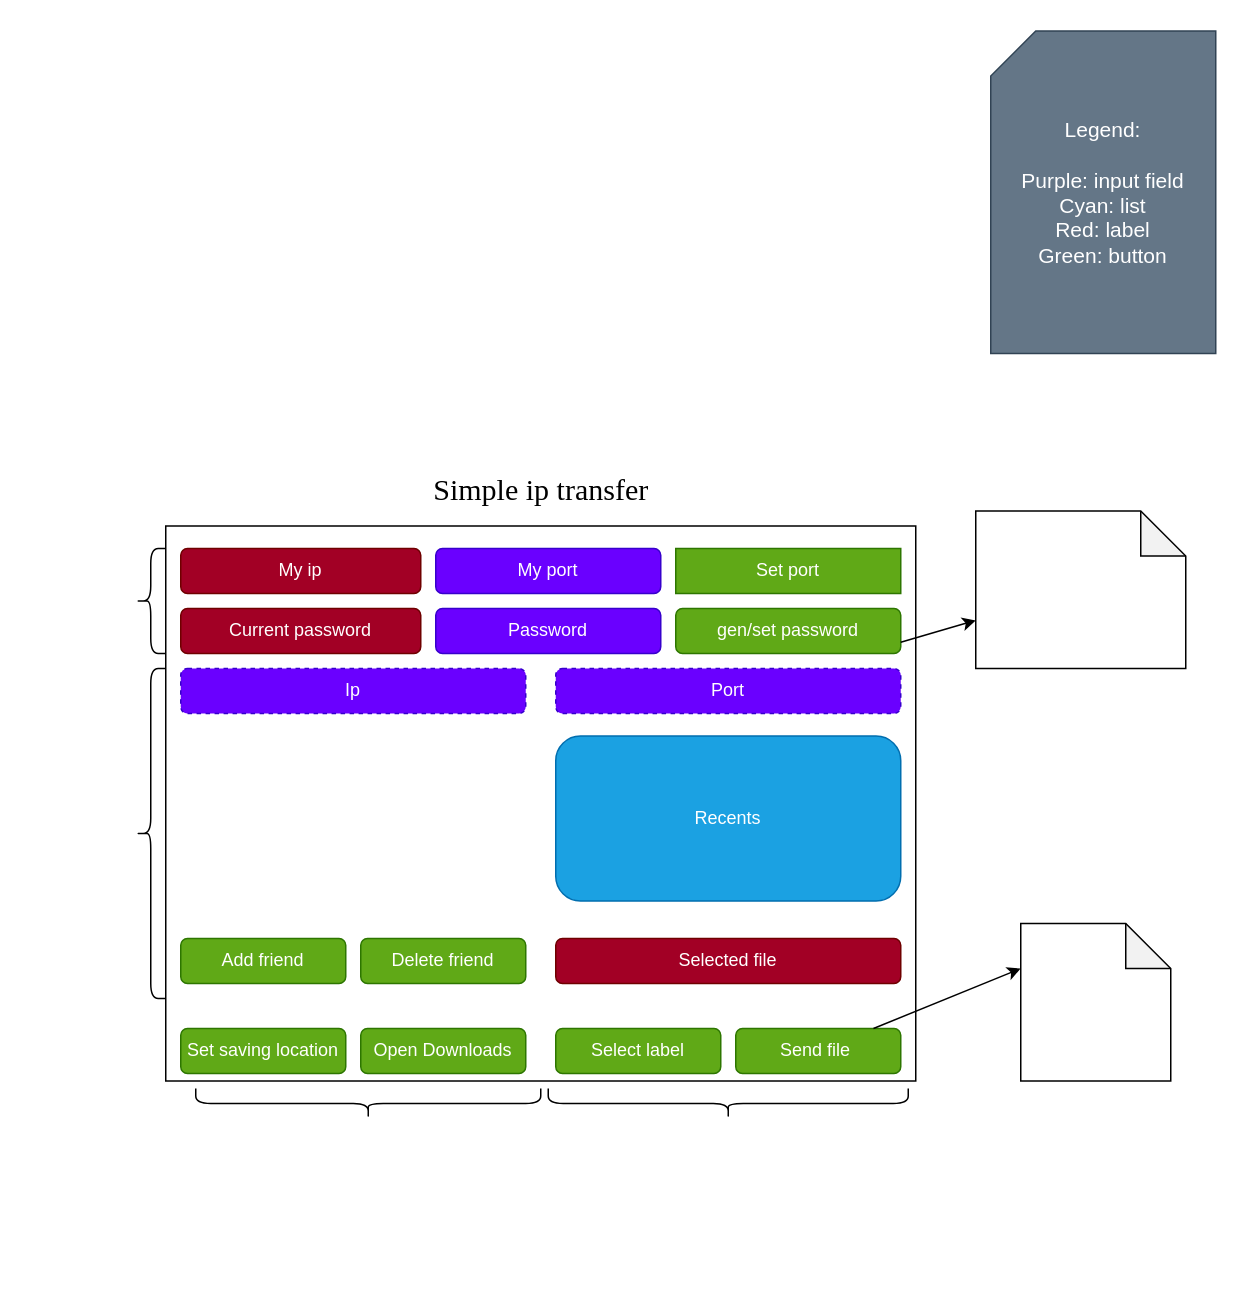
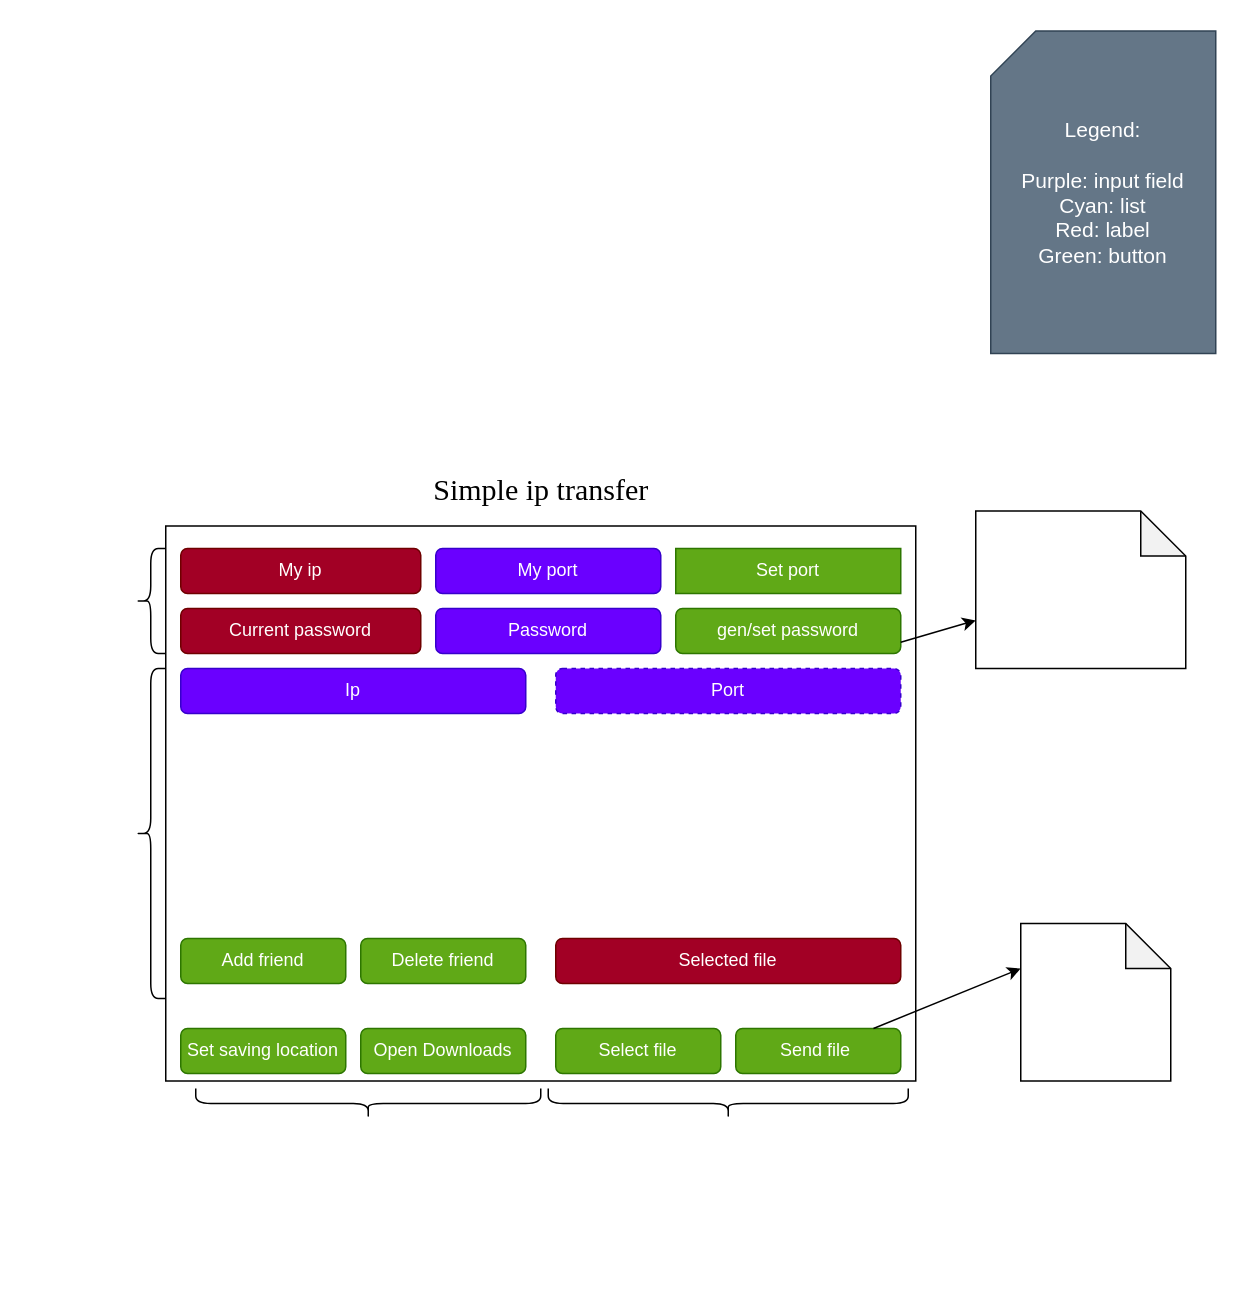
(353, 691) -> (353, 691)
(728, 818) -> none
(638, 1051) -> (638, 1051)
